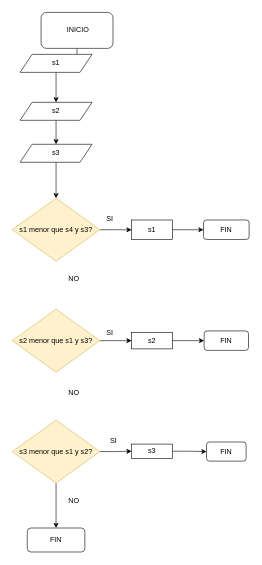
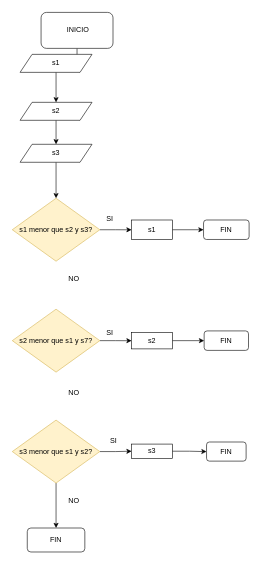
(56, 230) -> (56, 230)
(56, 341) -> (56, 341)
